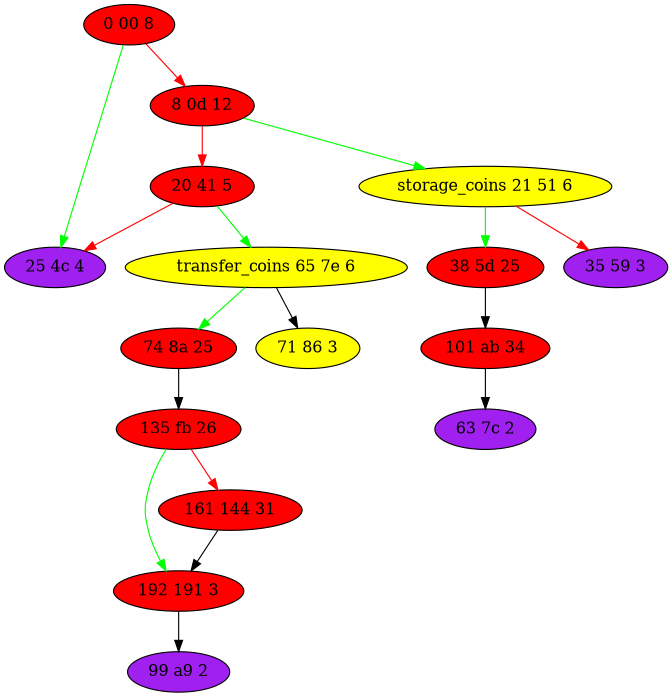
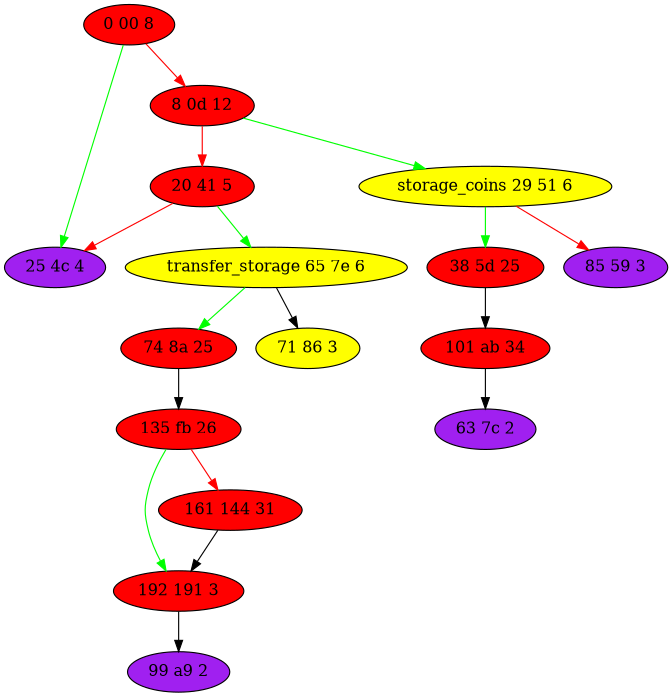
(485, 187) -> (485, 187)
(266, 267) -> (266, 267)
(616, 267) -> (616, 267)
